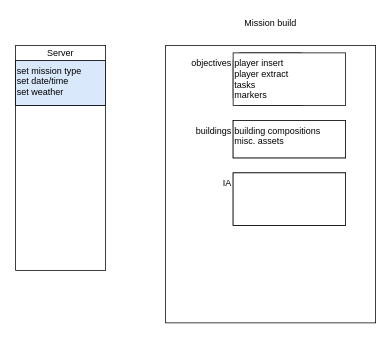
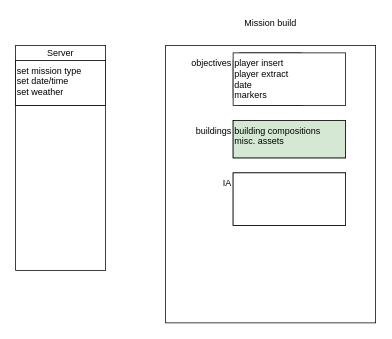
(267, 80) -> (267, 80)
(60, 83) -> (60, 83)
(289, 139) -> (289, 139)
